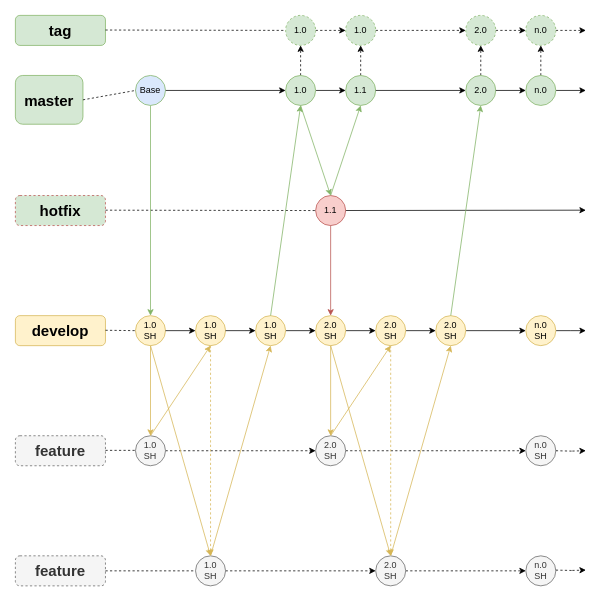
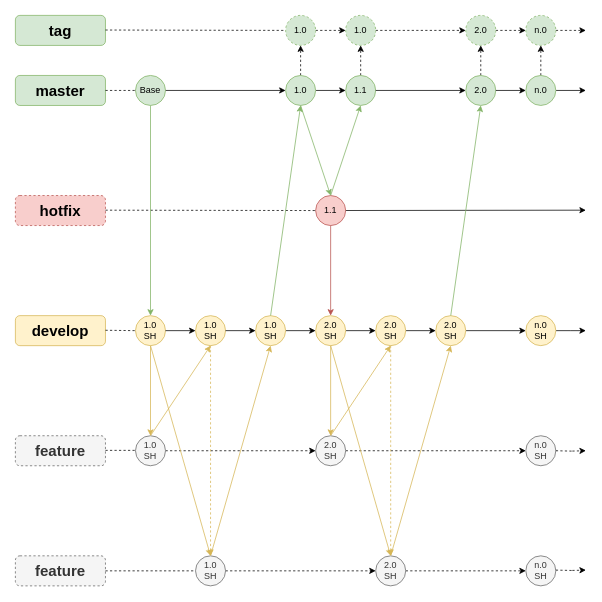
(150, 90) -> (150, 90)
(49, 100) -> (60, 90)
(60, 210) -> (60, 210)
